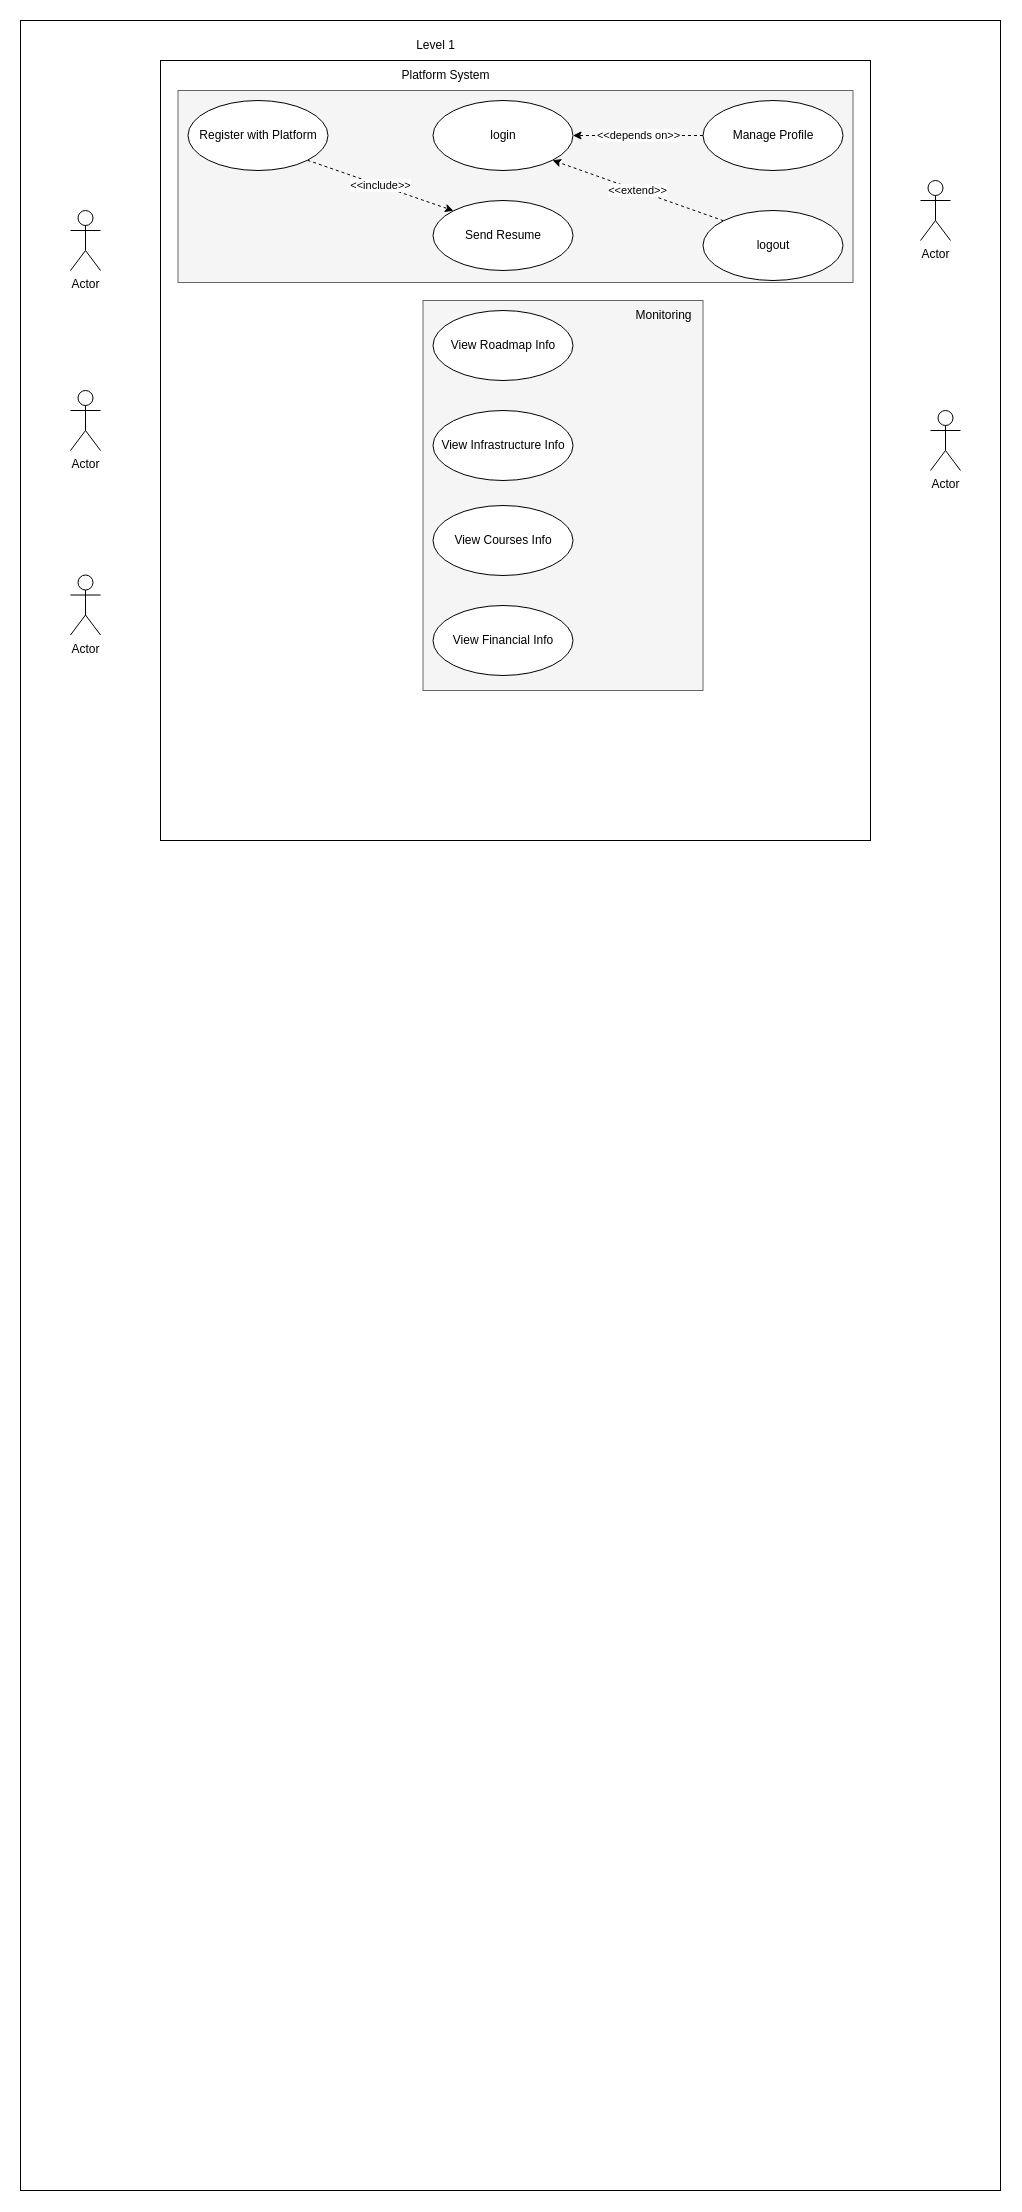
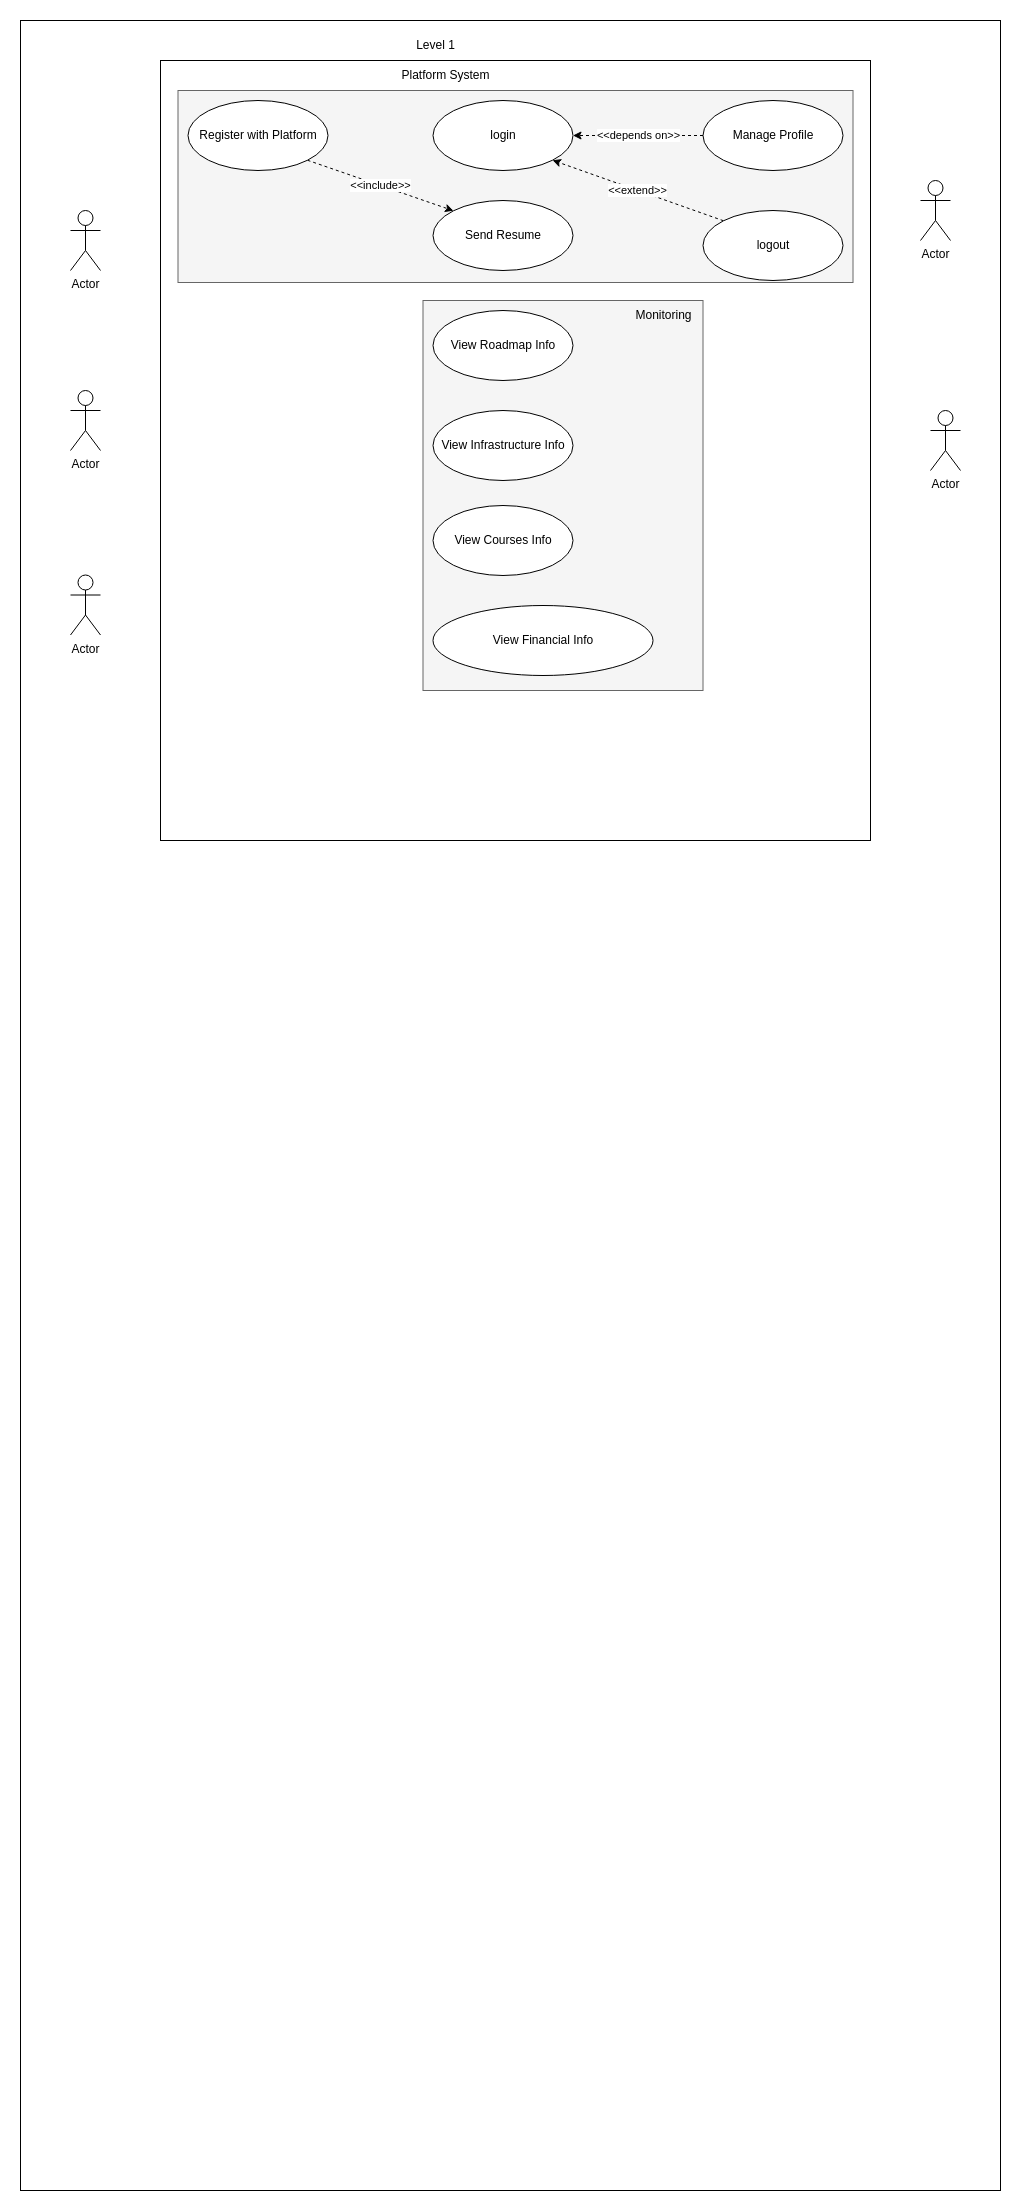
(503, 641) -> (543, 641)
